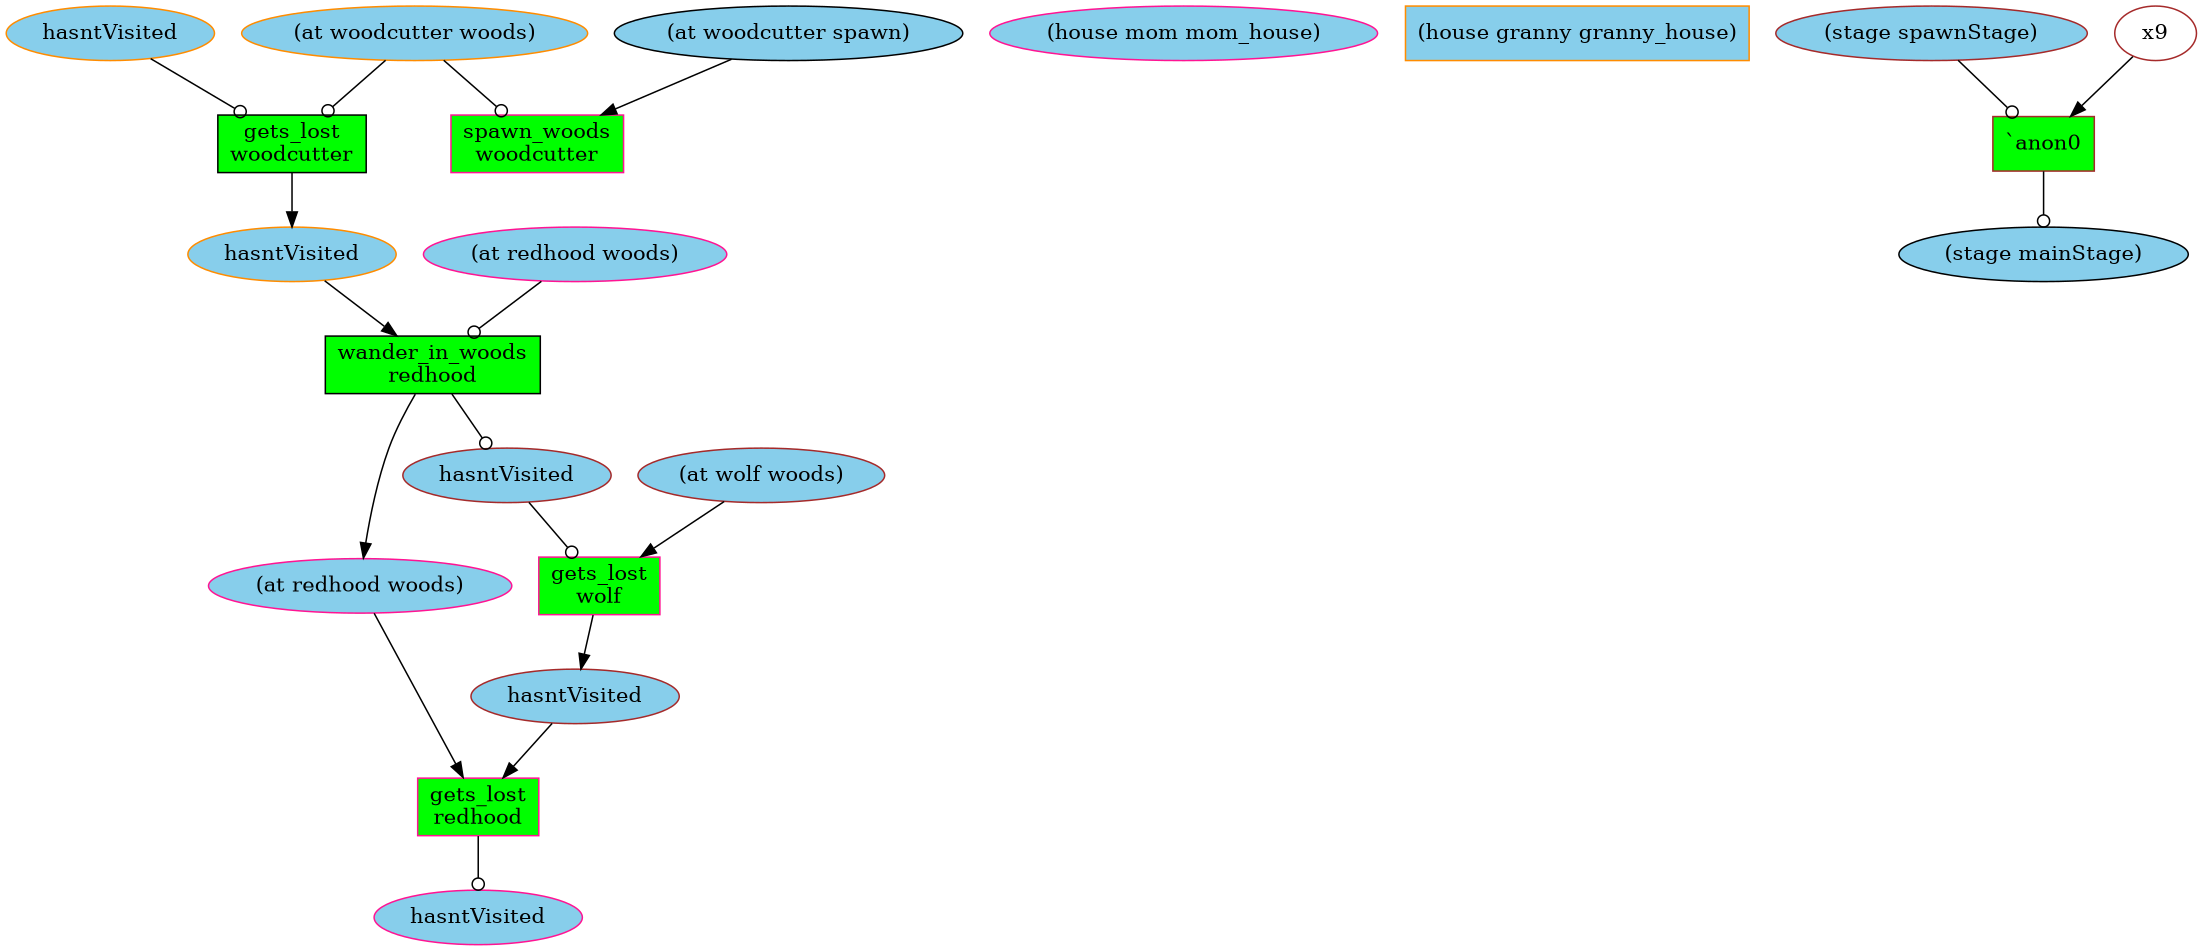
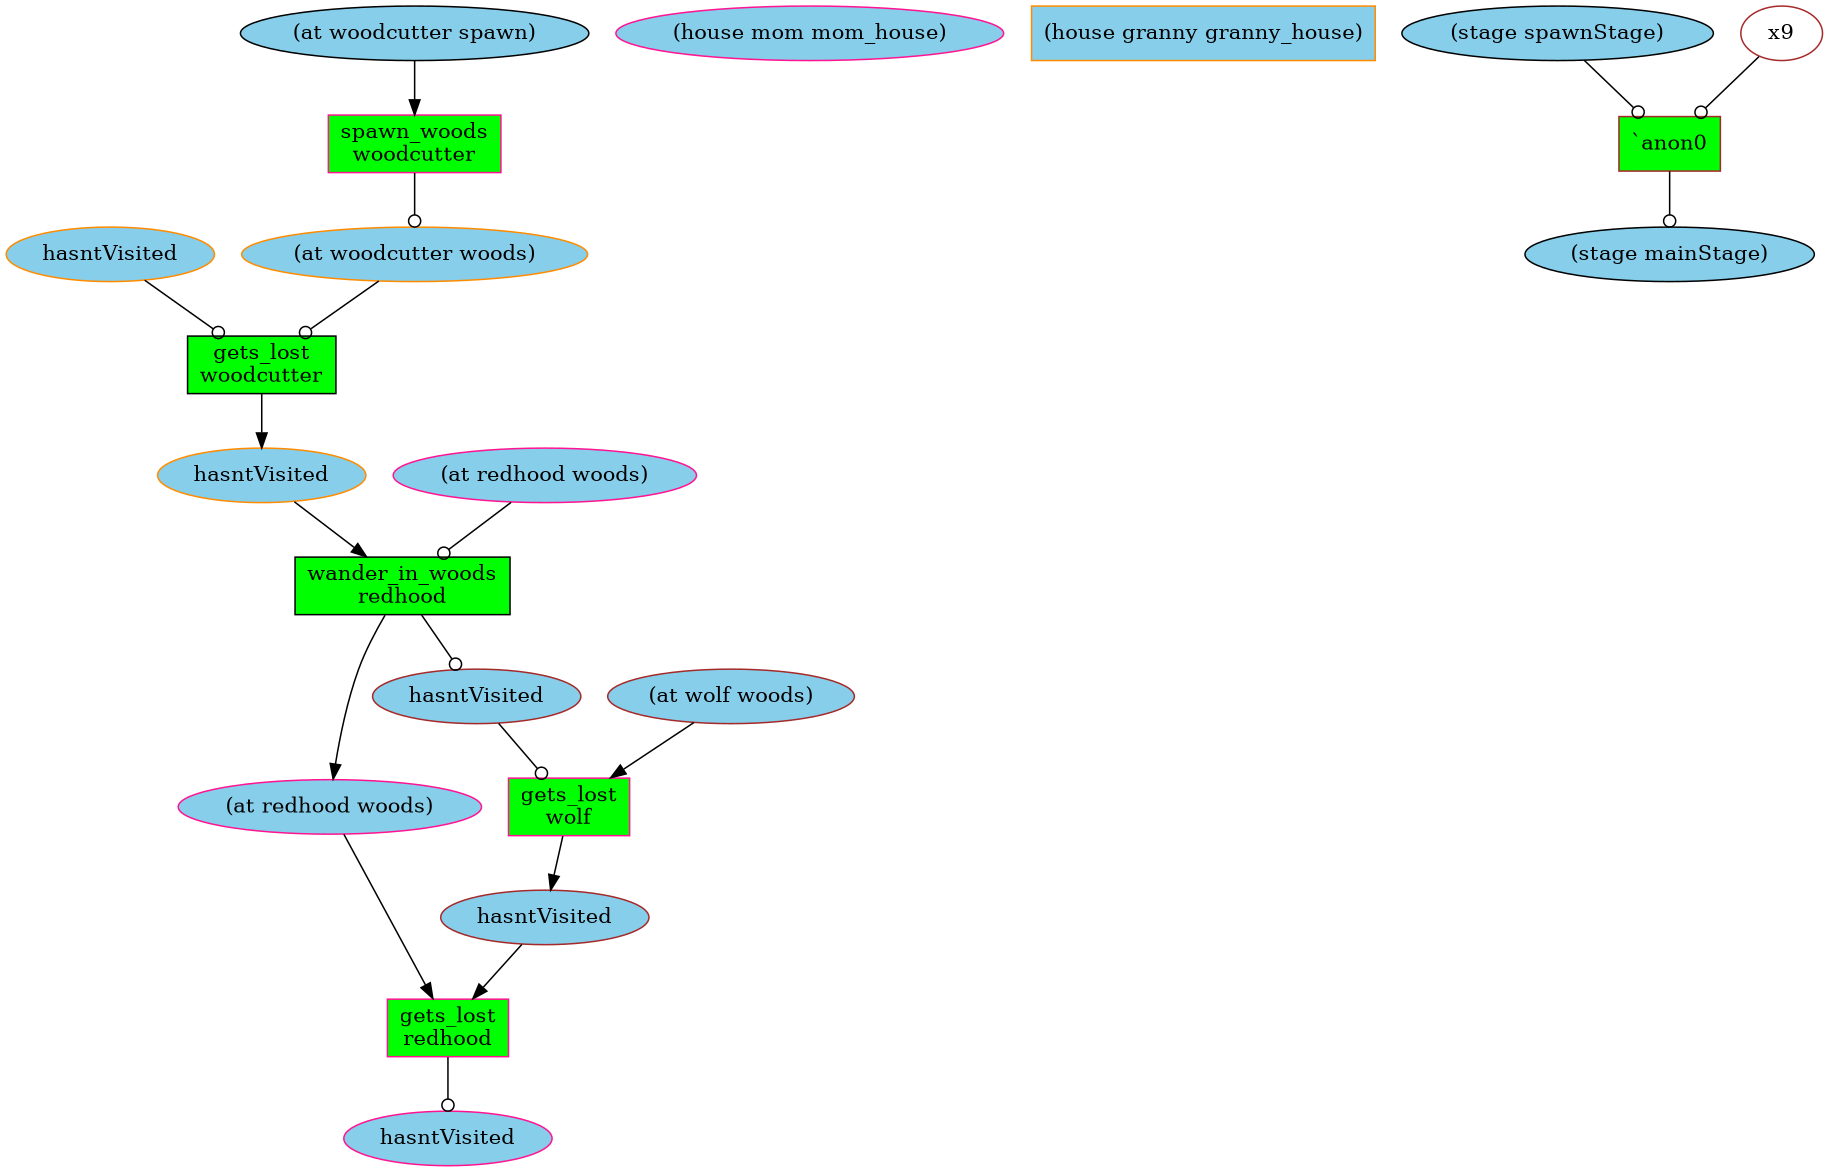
(1932, 33) -> (1558, 33)
(2107, 81) -> (1732, 82)
(470, 83) -> (415, 194)
